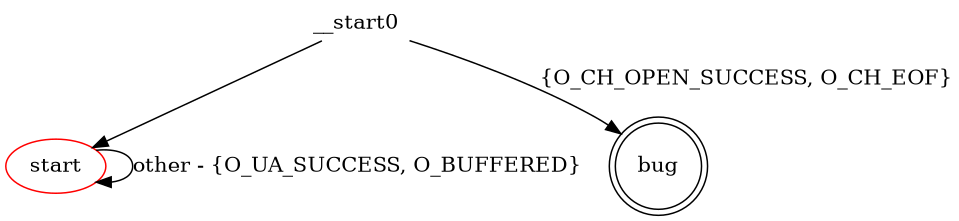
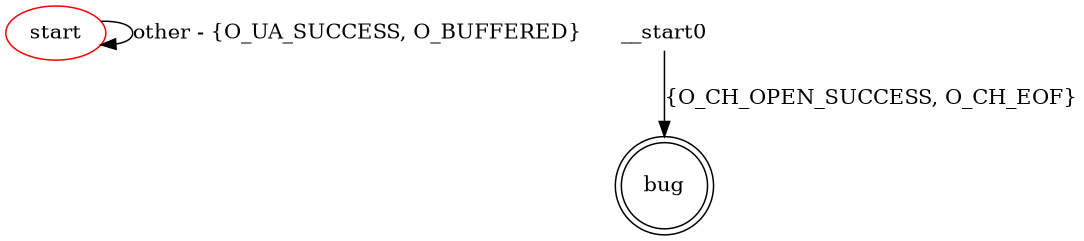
(214, 91) -> none
